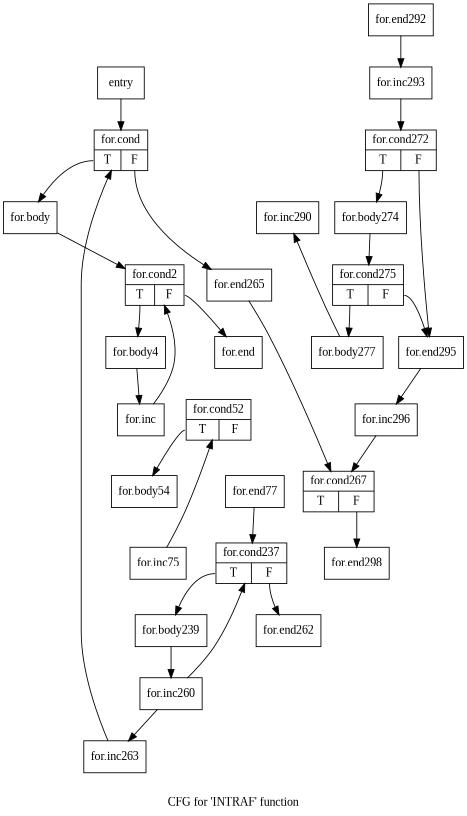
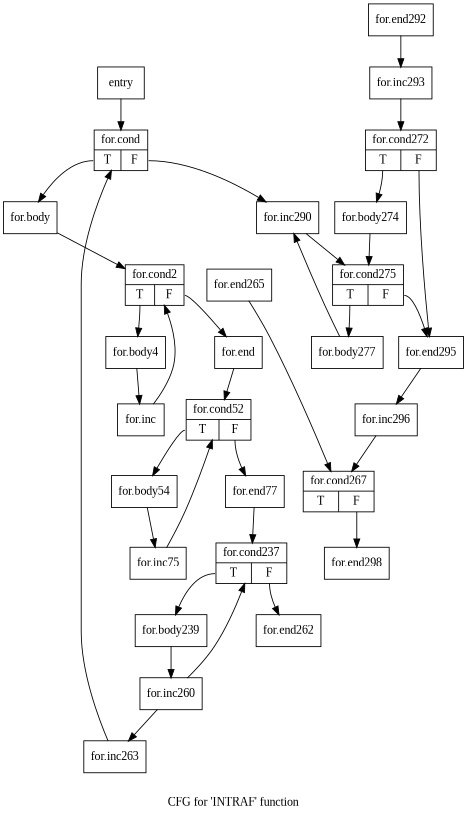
(158, 226) -> (206, 172)
none -> (322, 246)
none -> (230, 380)
none -> (237, 454)
none -> (150, 523)
